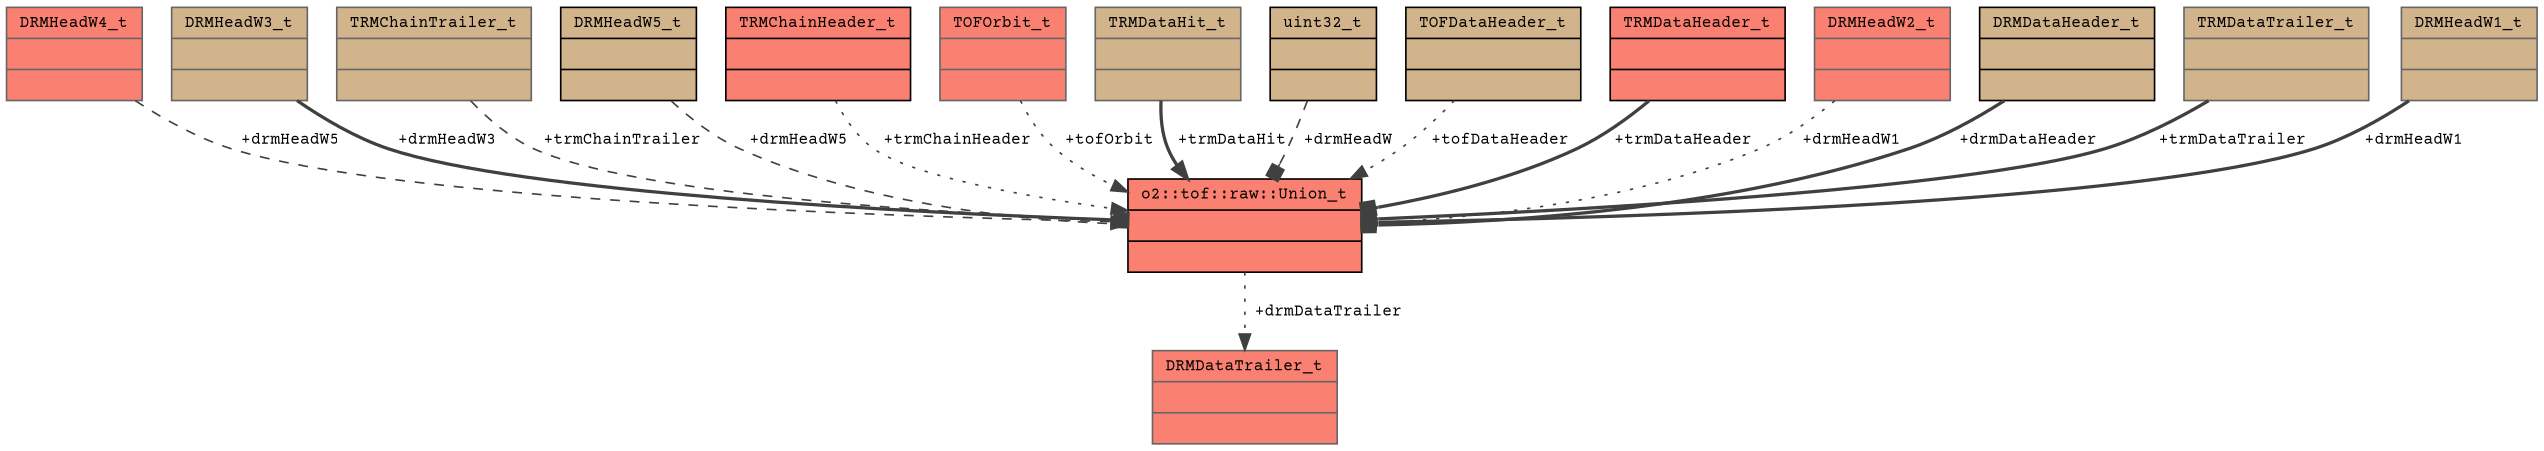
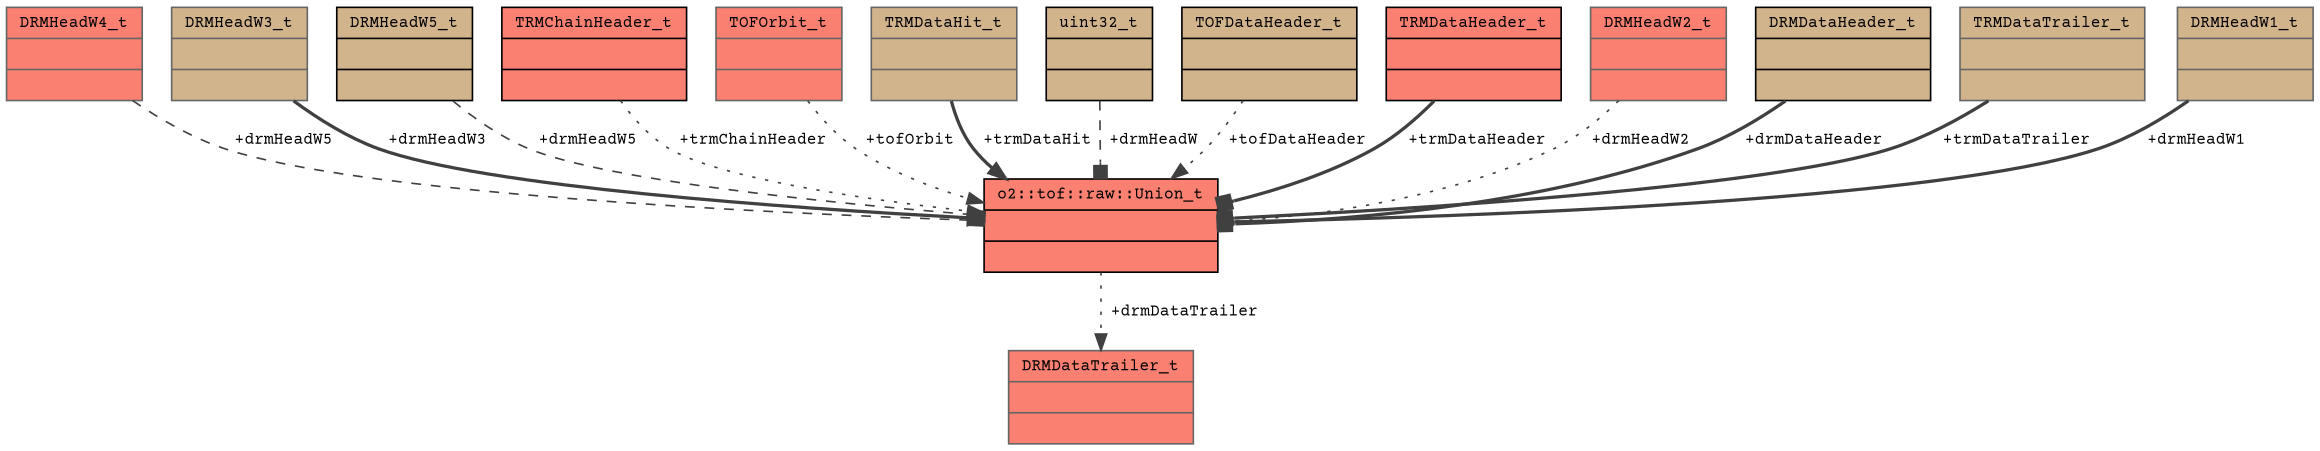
(434, 54) -> none
(1847, 140) -> (1636, 140)
